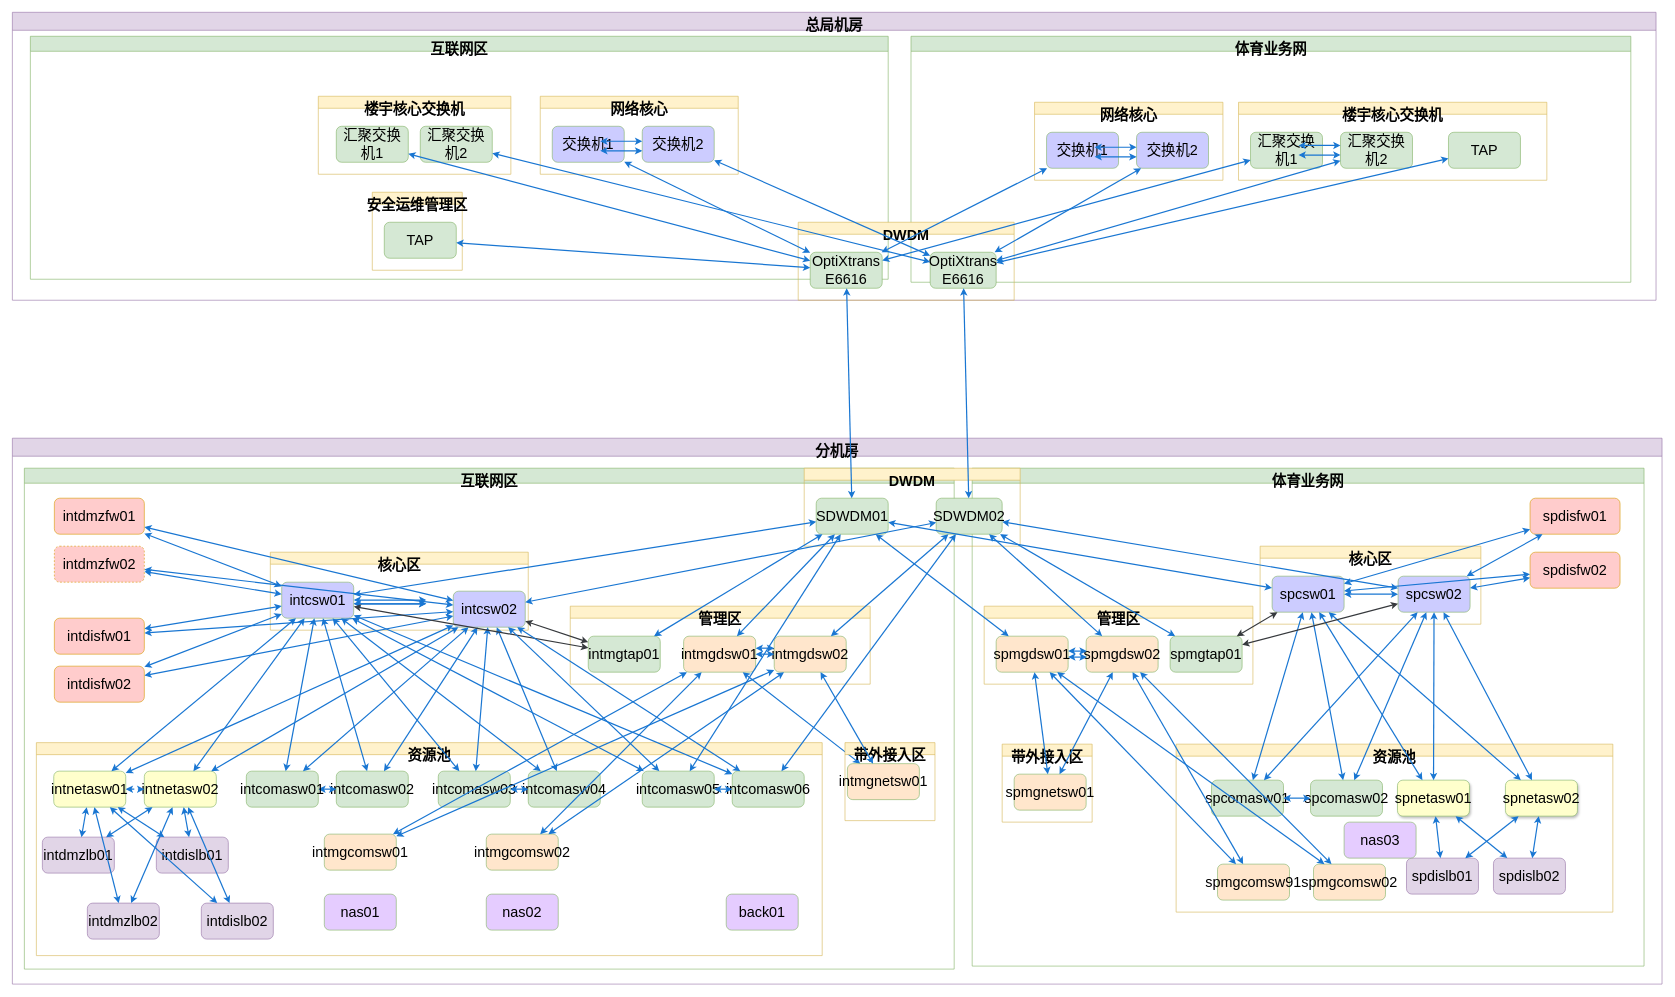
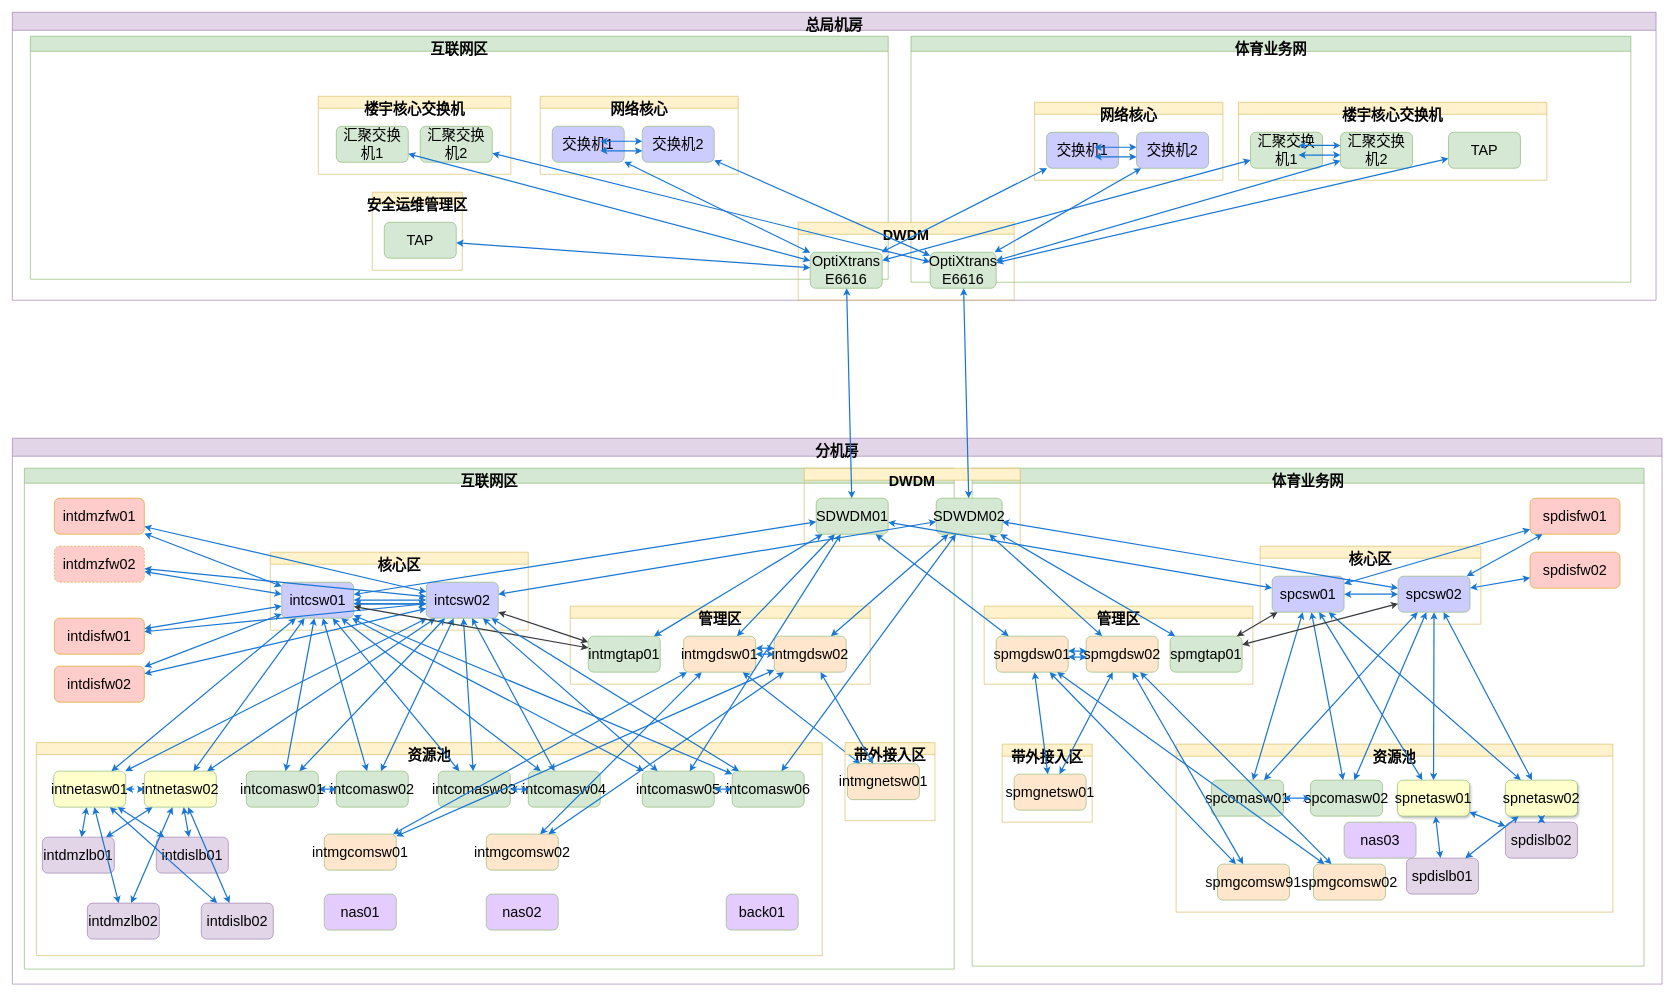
(1459, 581) -> none
(489, 609) -> (462, 600)
(1530, 876) -> (1542, 840)
